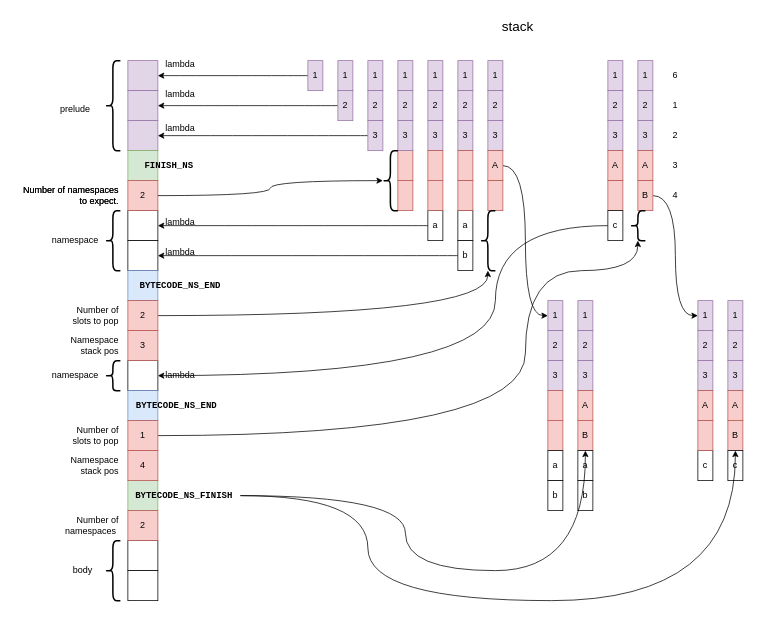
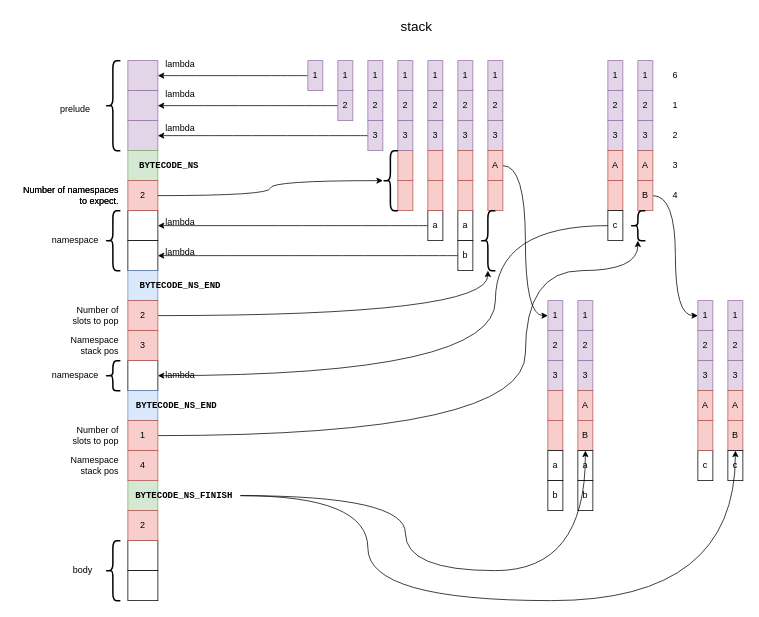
(518, 27) -> (417, 27)
(169, 165) -> (169, 165)
(90, 525) -> none
